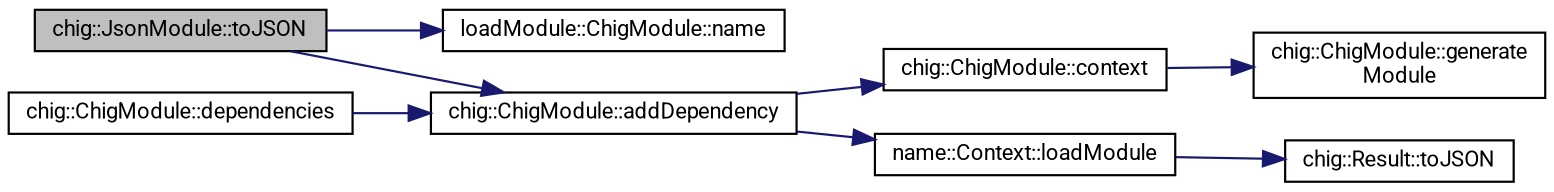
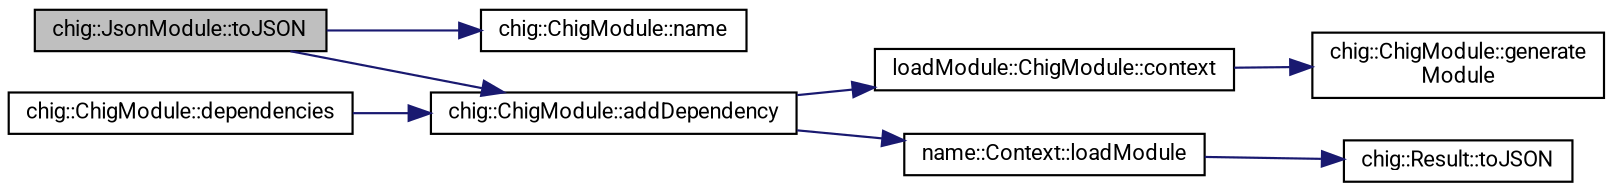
(614, 30) -> (614, 30)
(1025, 70) -> (1054, 70)
